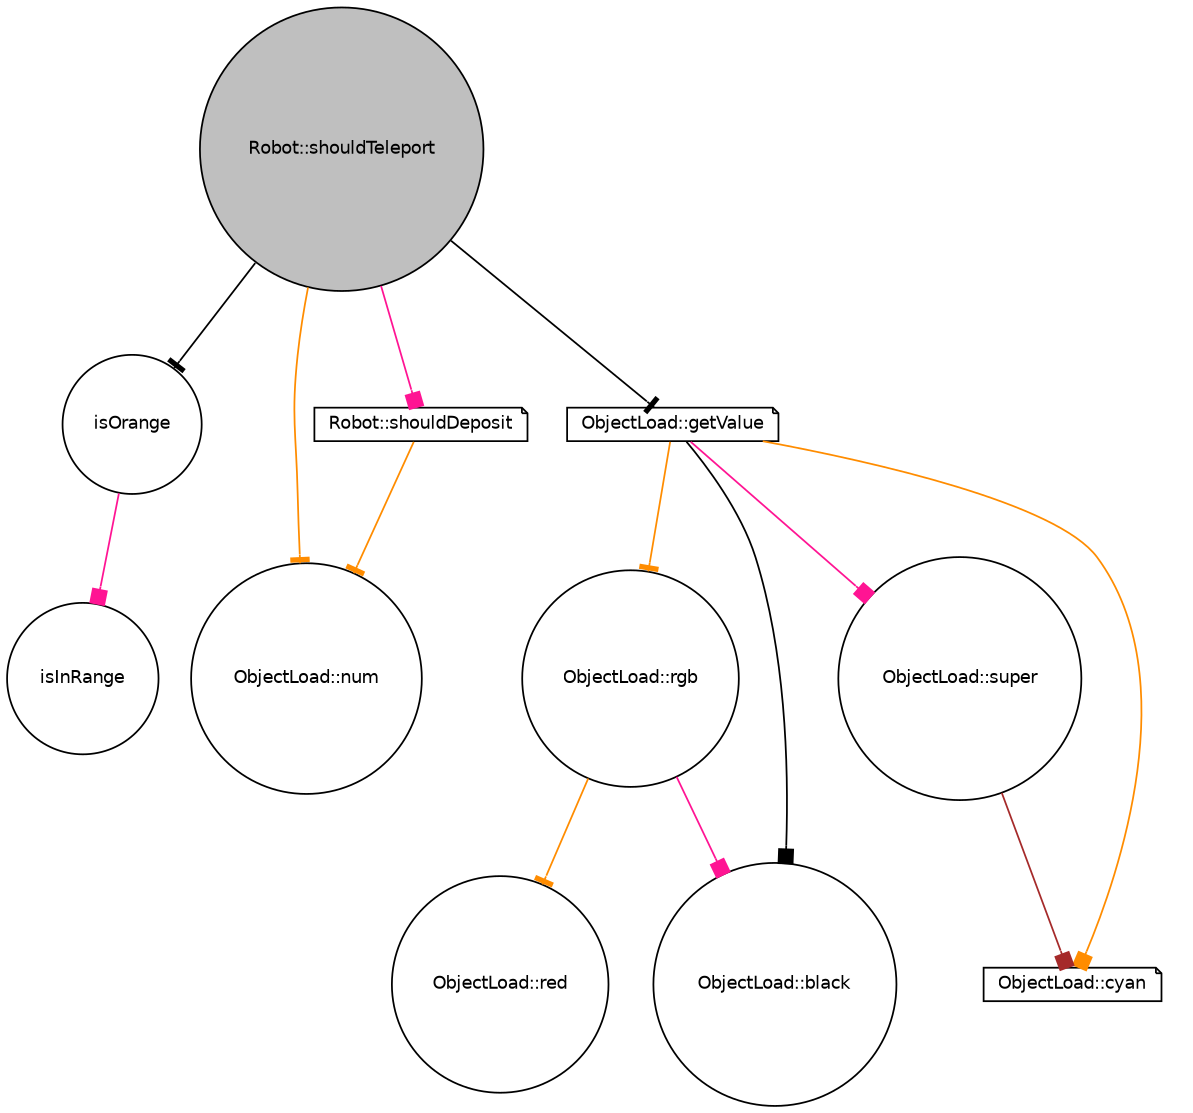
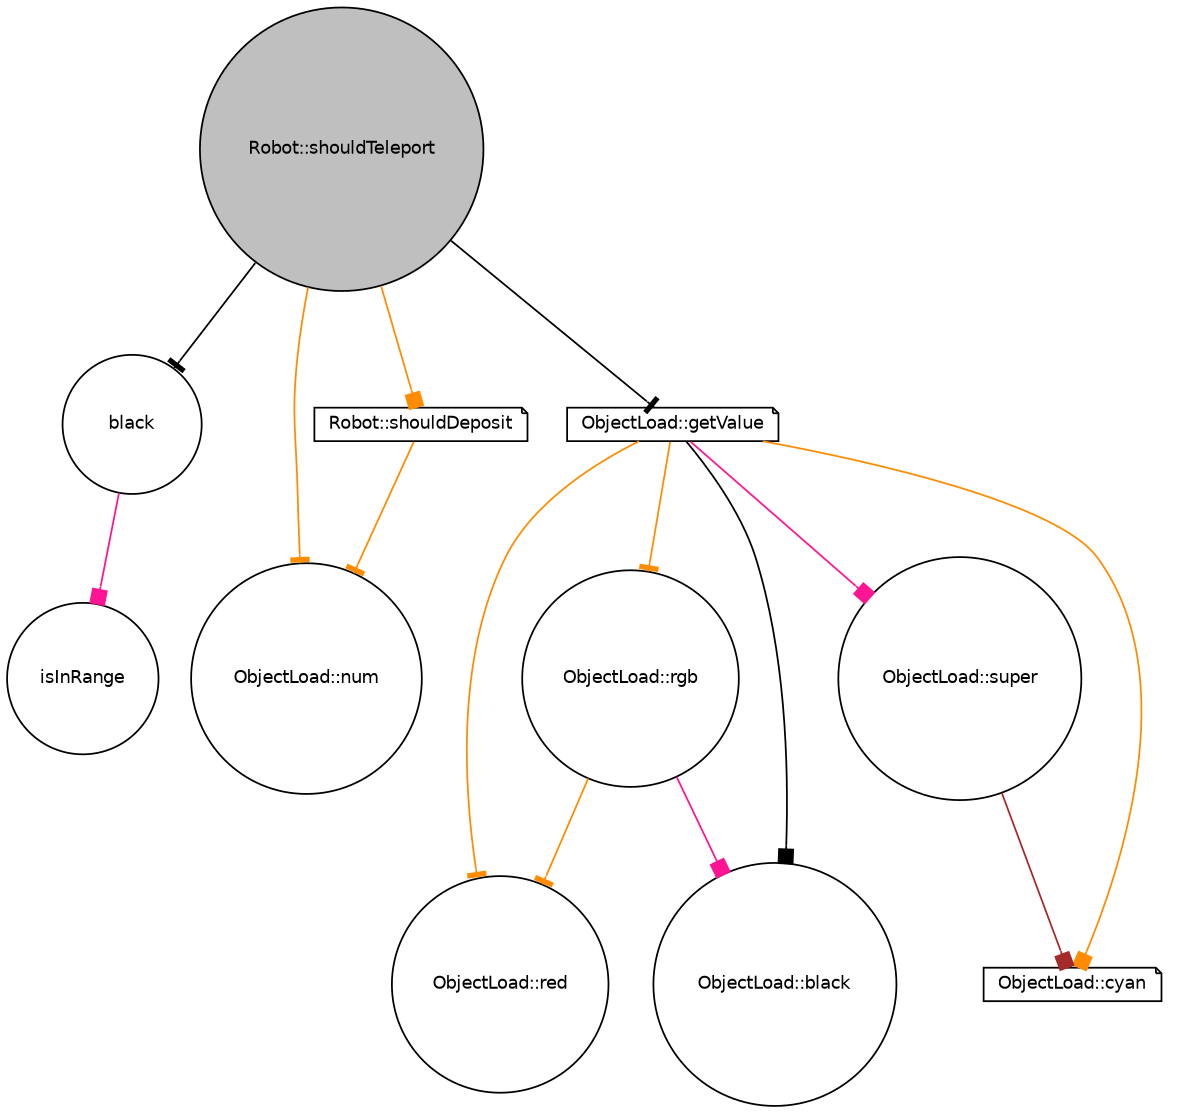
(396, 338) -> (396, 338)
(132, 424) -> (132, 424)
none -> (482, 622)
